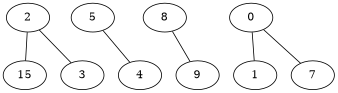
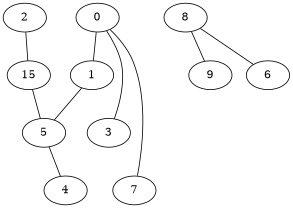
(55, 46) -> (123, 74)
none -> (268, 75)
none -> (36, 104)
none -> (68, 104)
